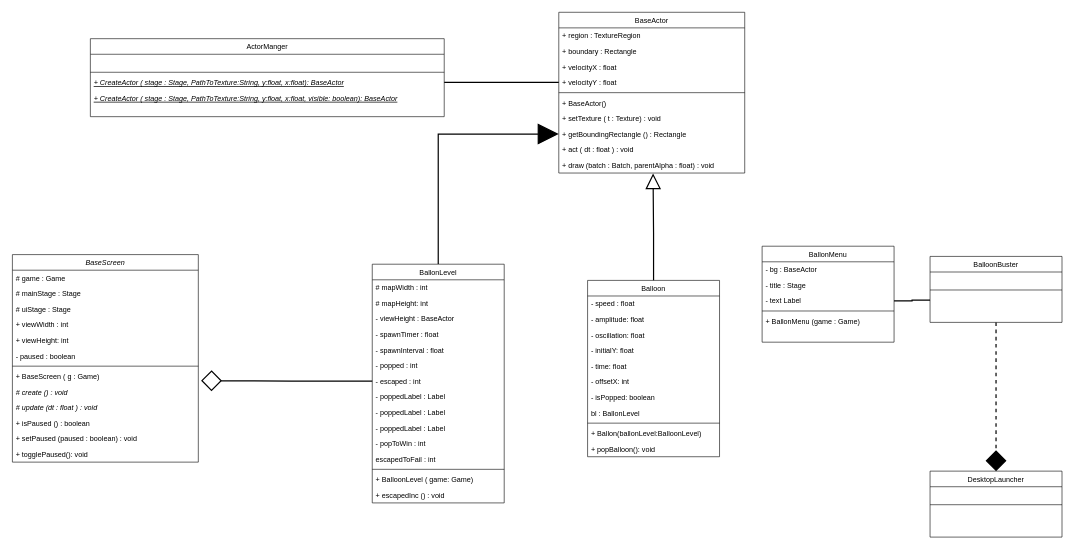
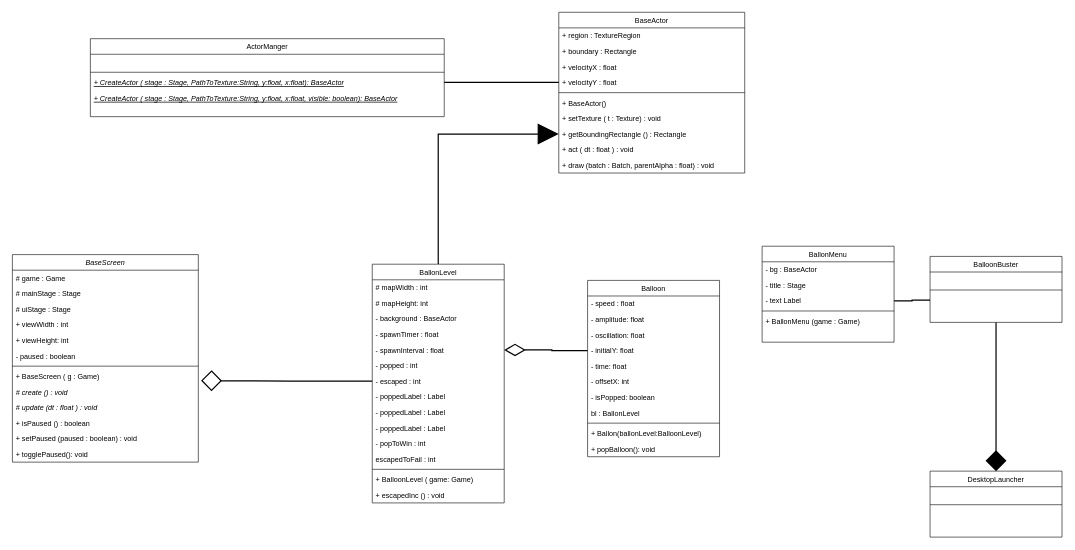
(654, 235) -> none
(418, 319) -> (420, 319)
none -> (554, 351)
(996, 387) -> (996, 387)
